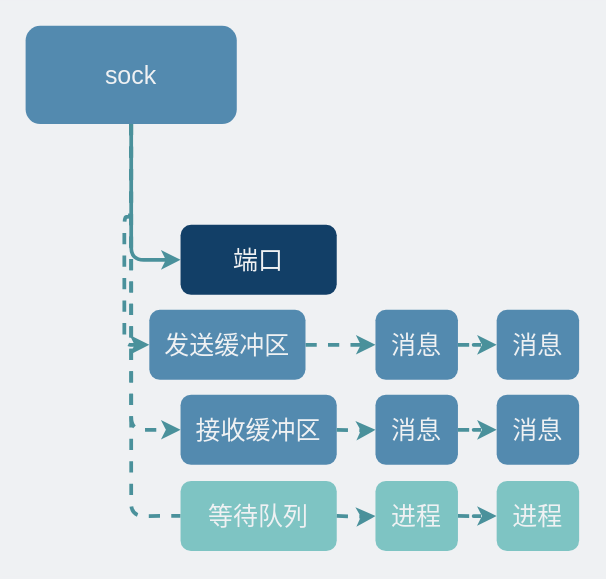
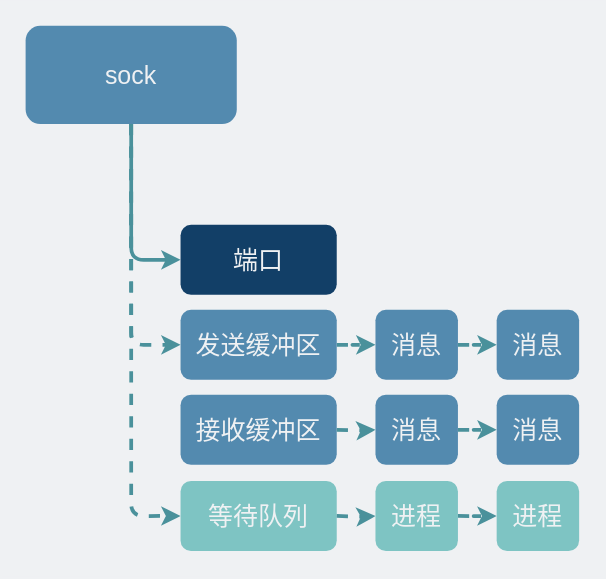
(228, 345) -> (259, 345)
(152, 430) -> none
(171, 516) -> (165, 516)
